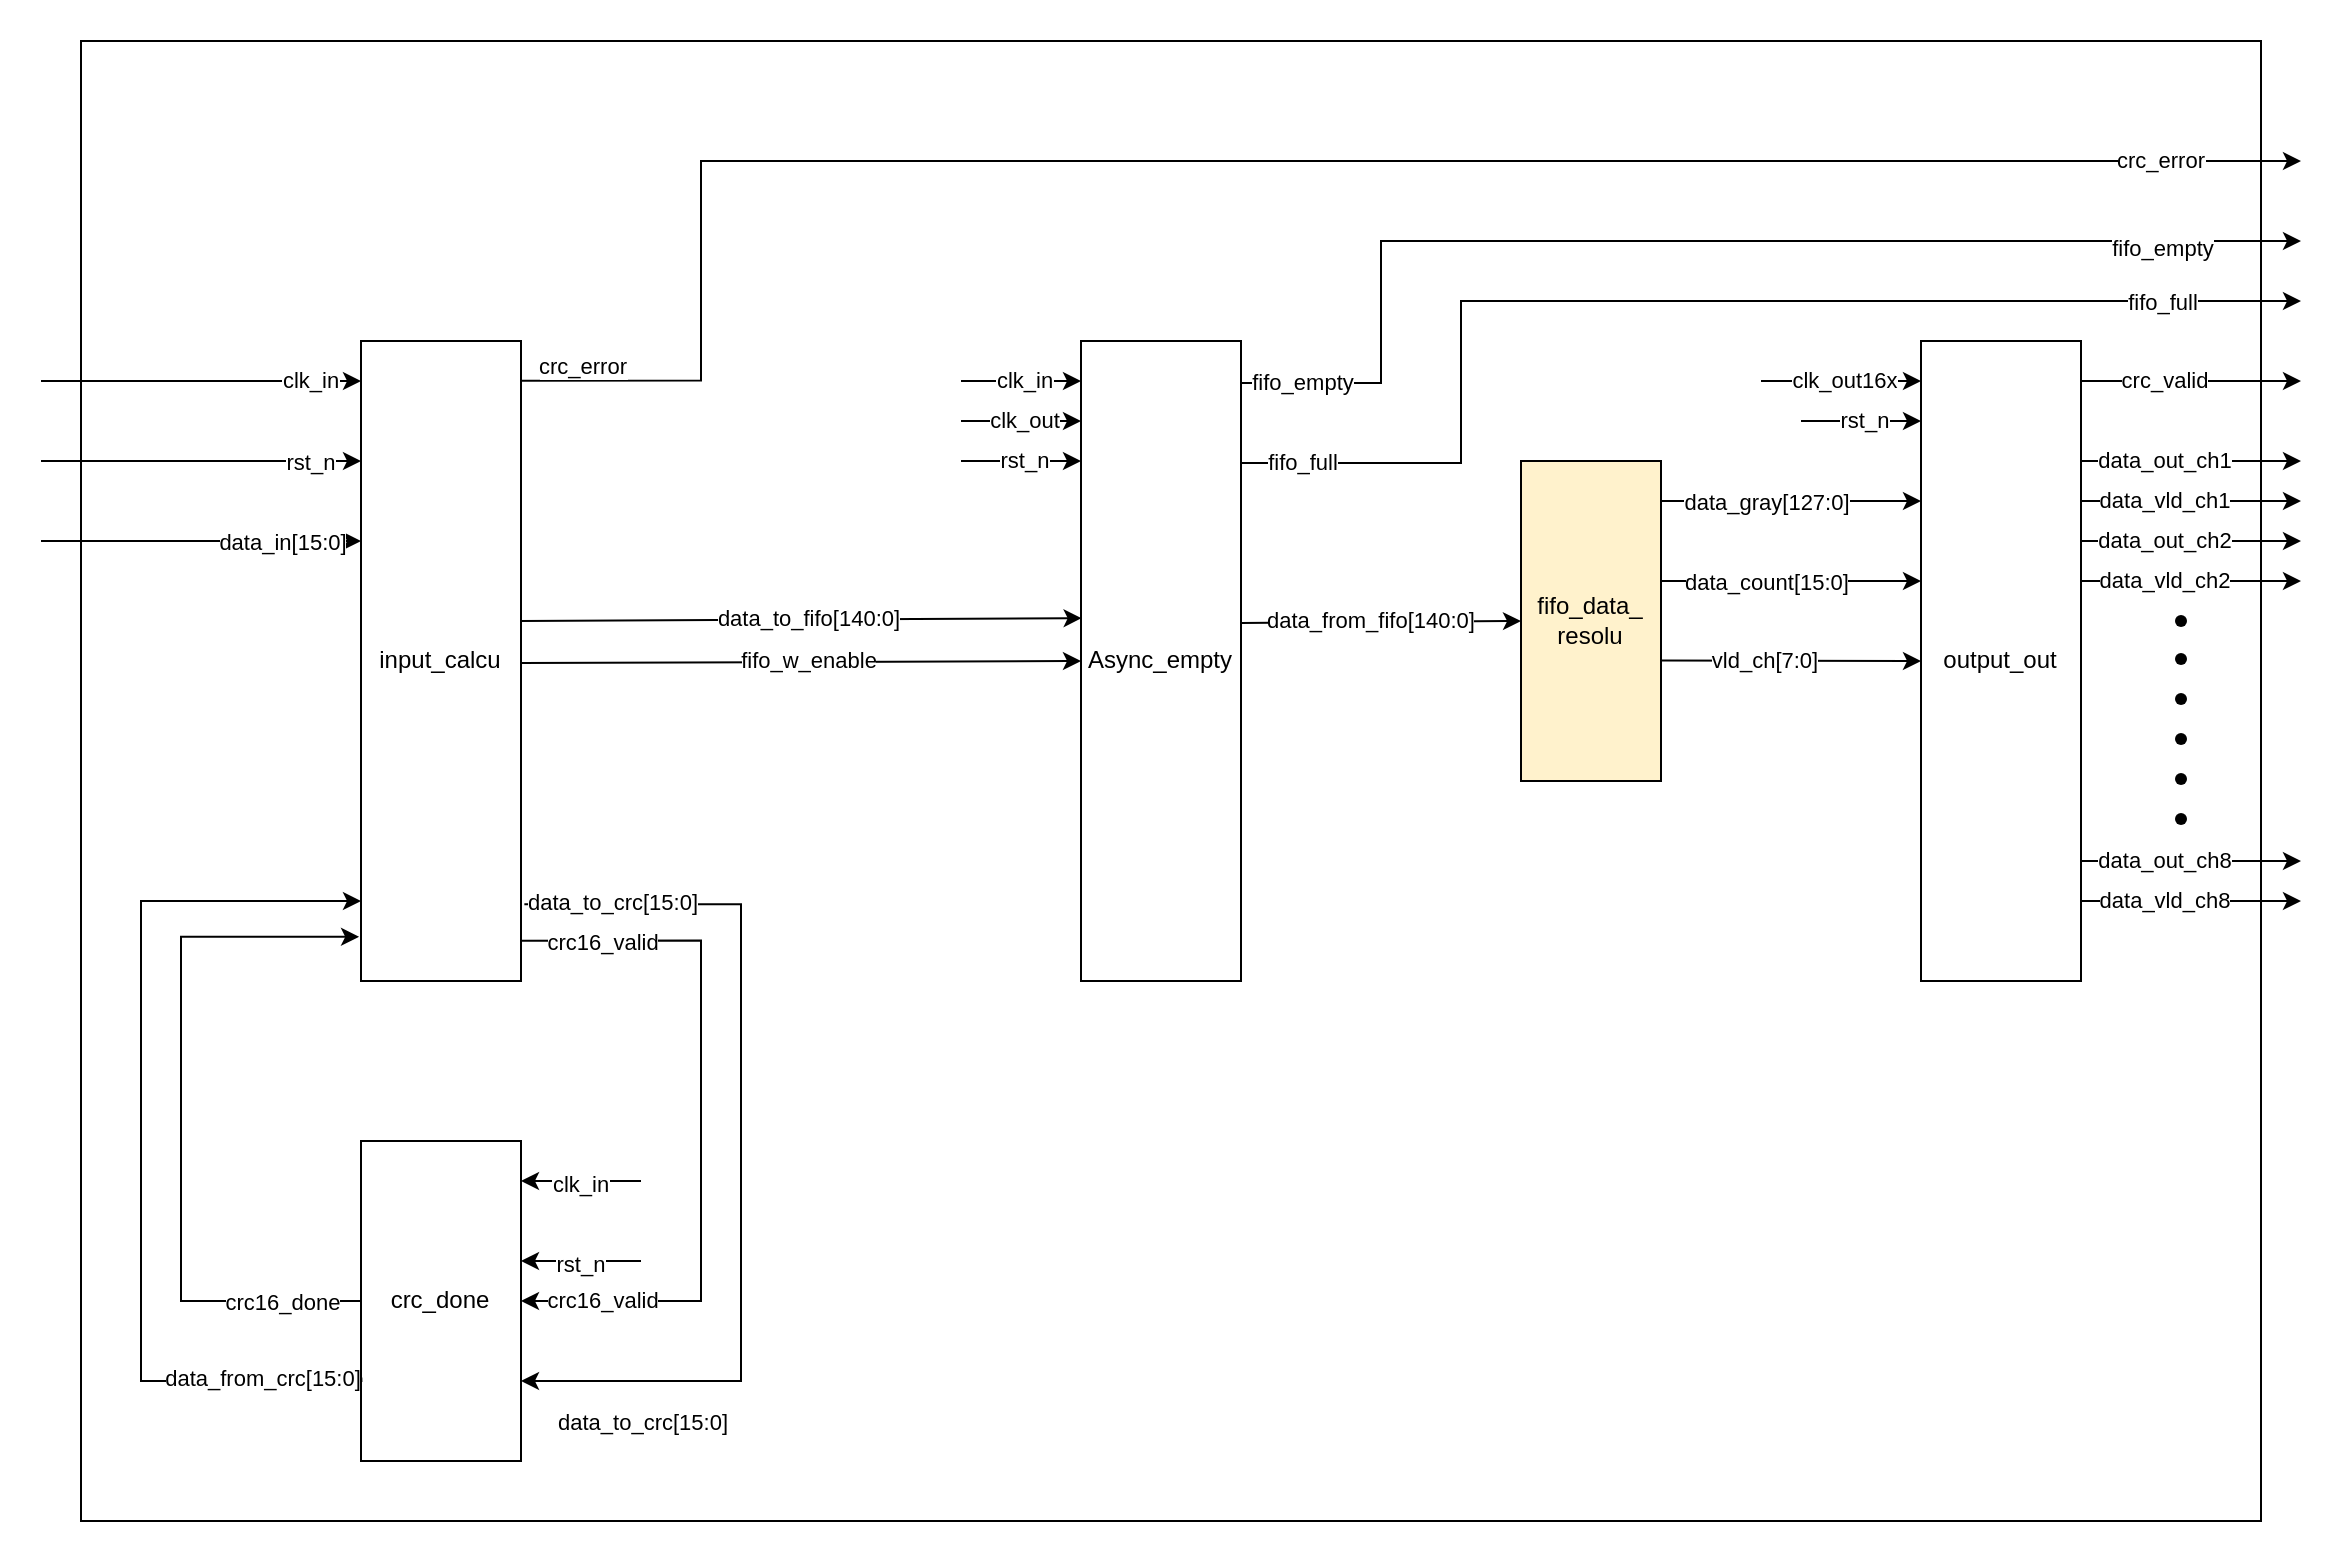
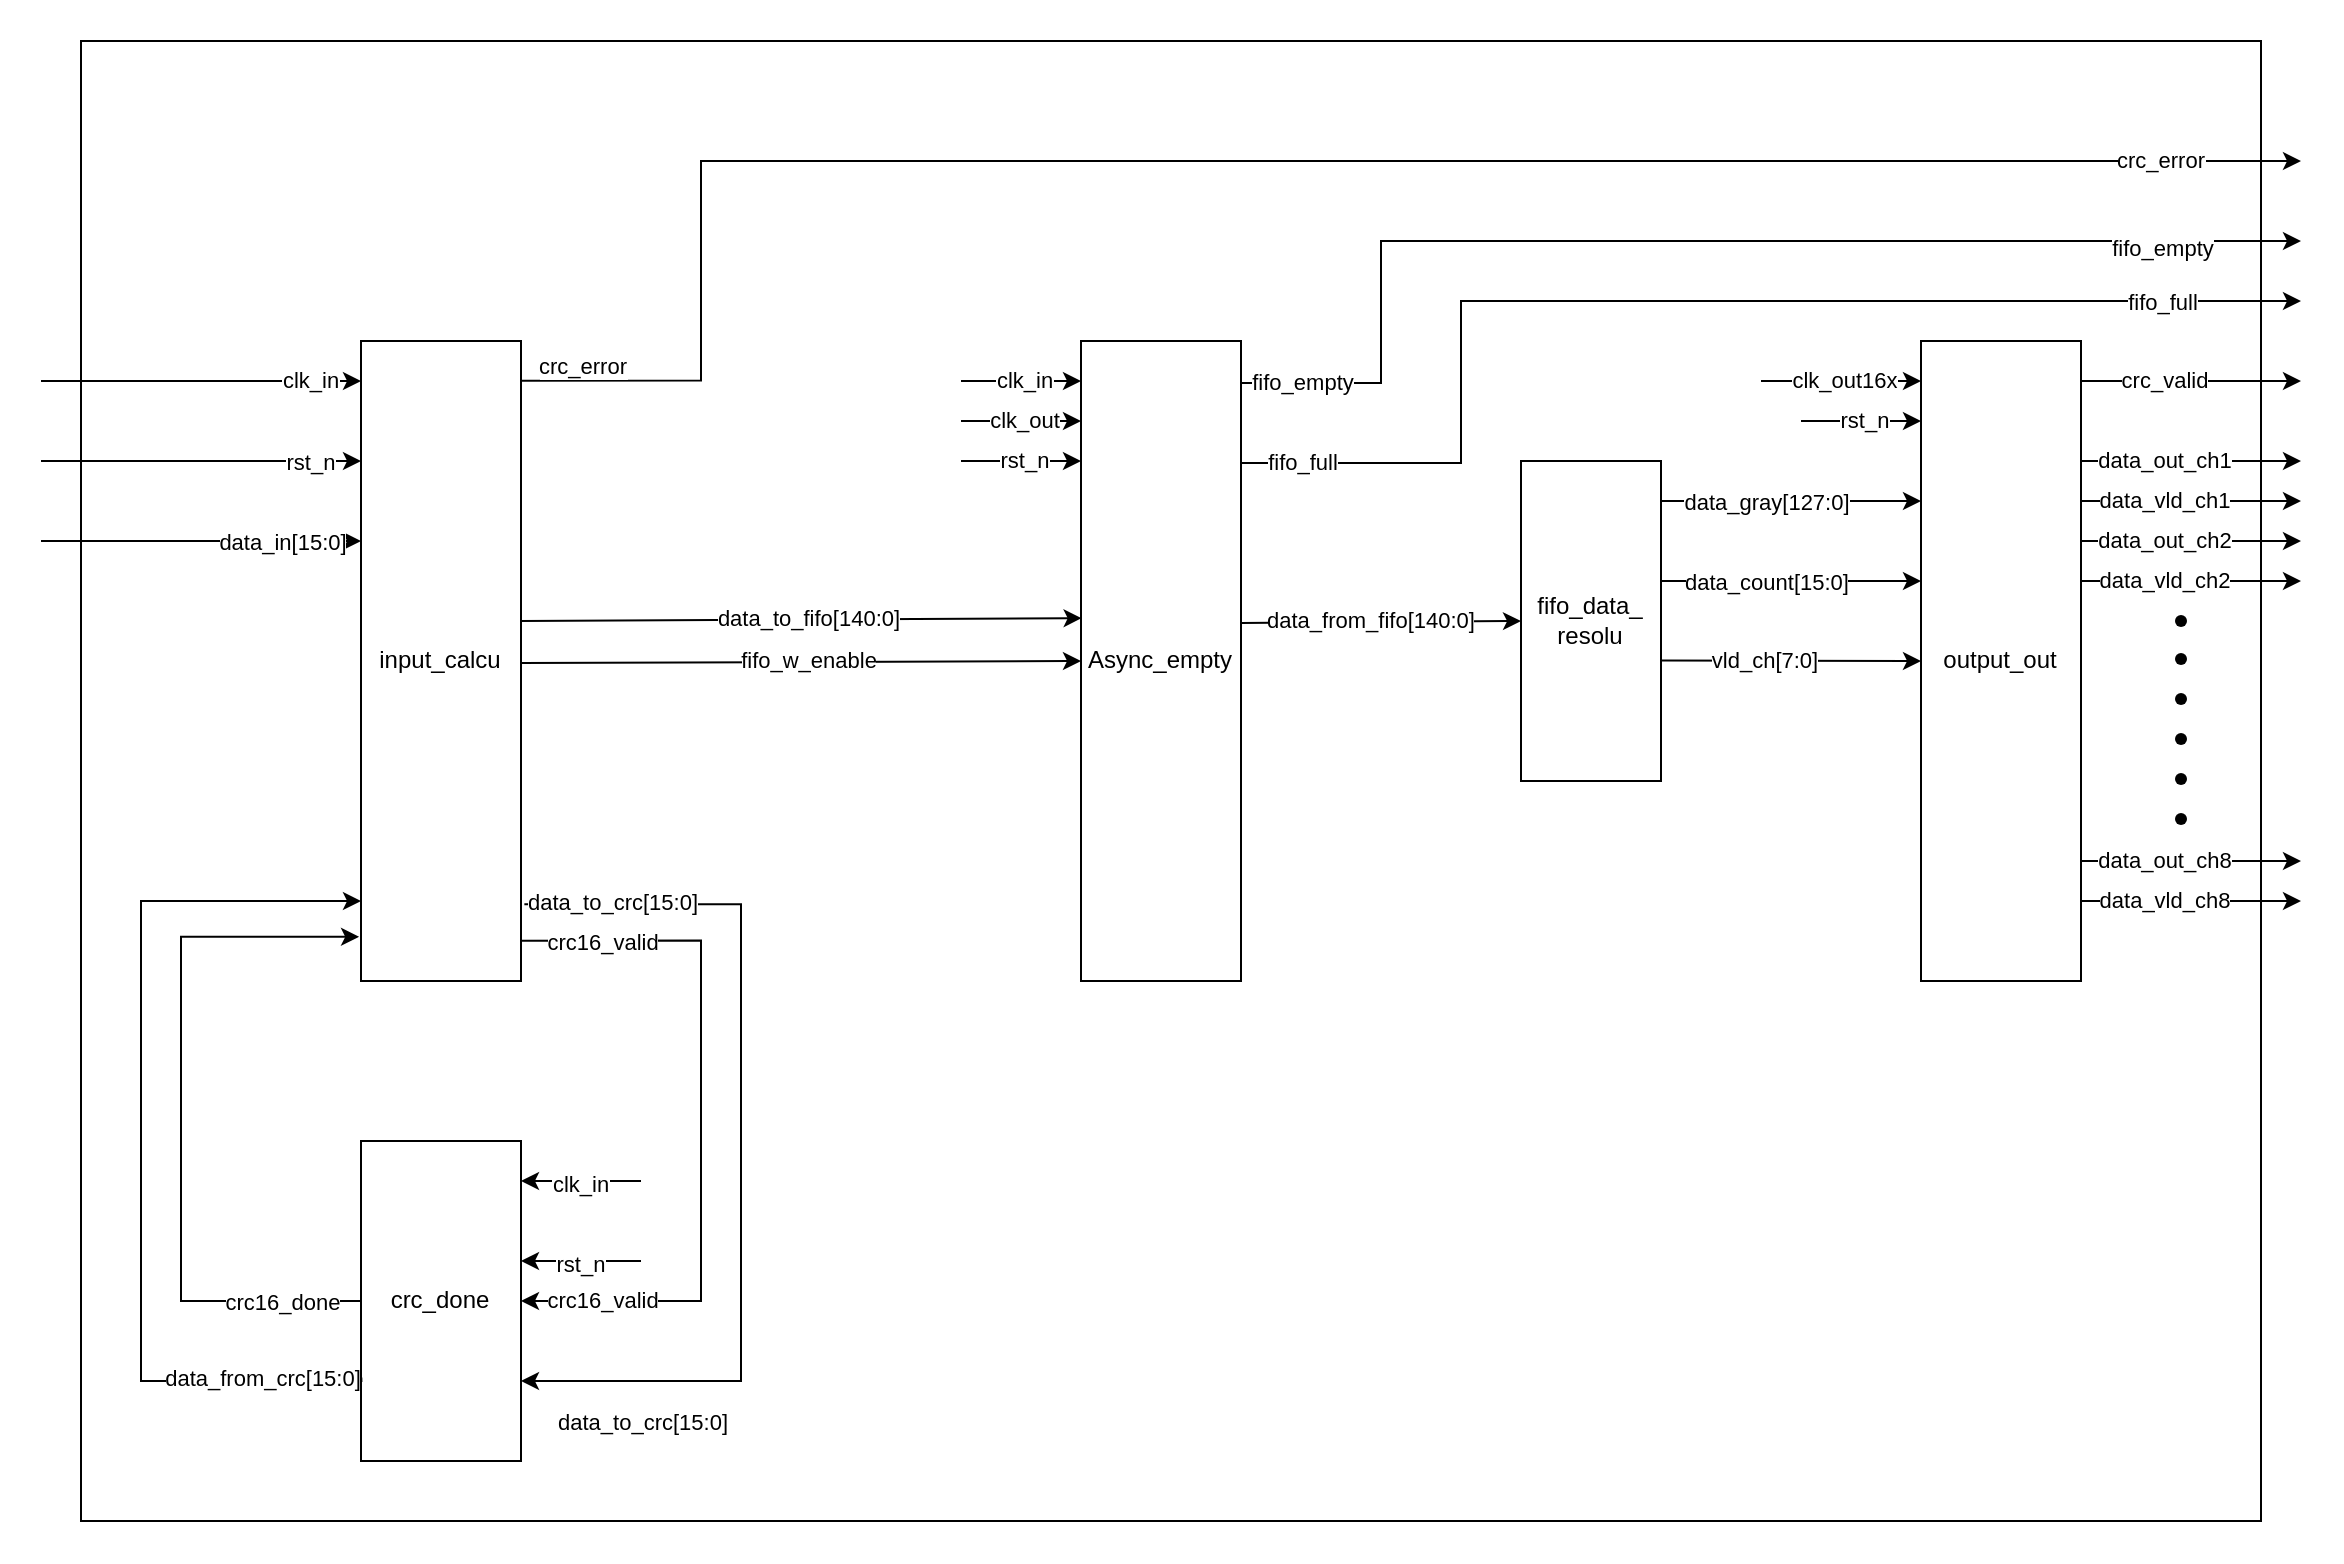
(1591, 621) -> (1591, 621)
